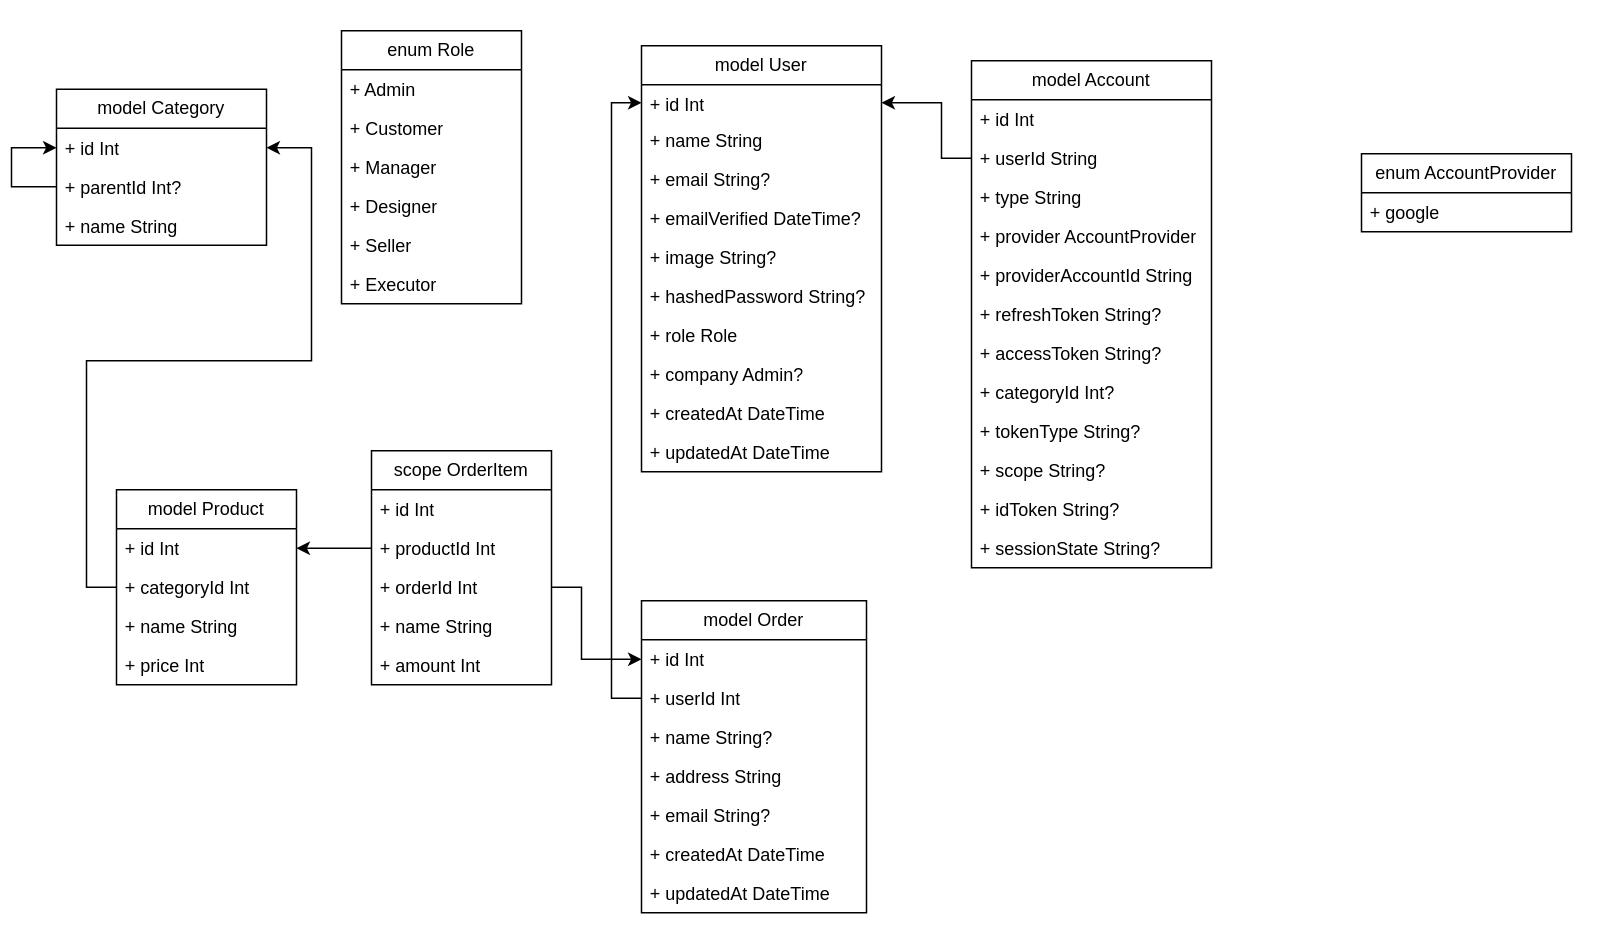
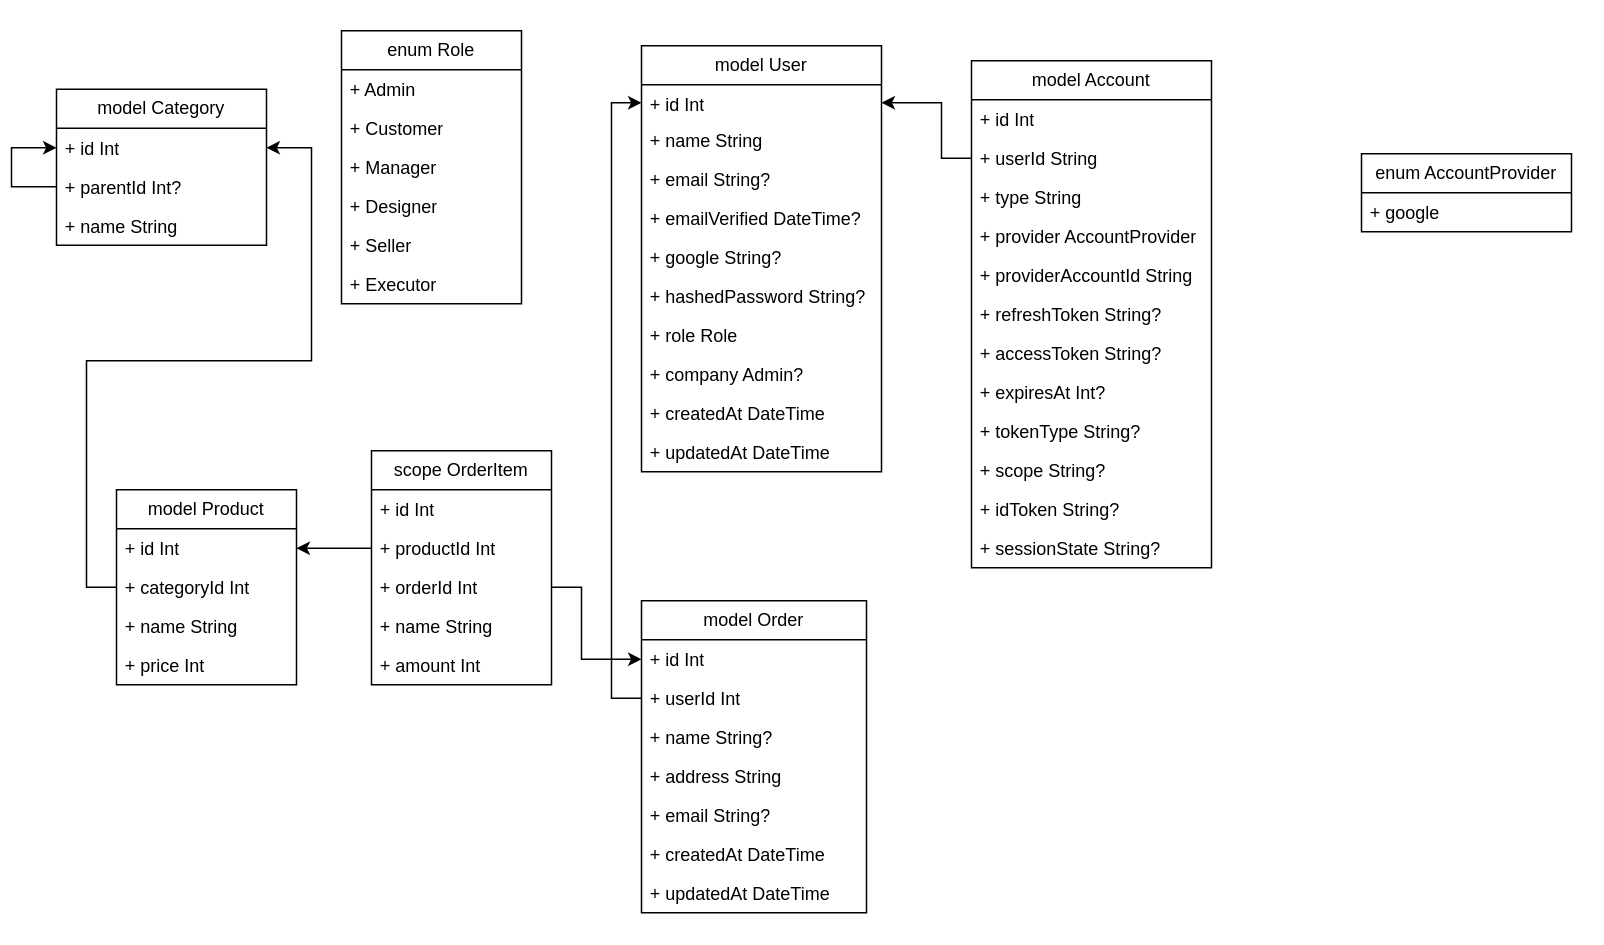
(716, 259) -> (722, 259)
(1061, 394) -> (1054, 394)
